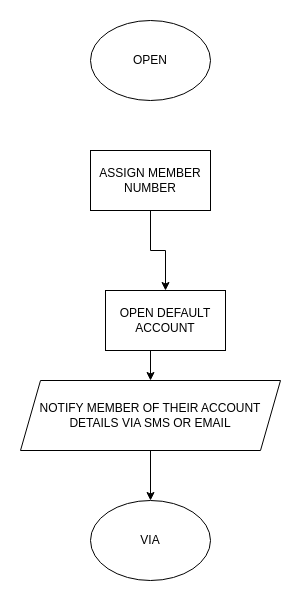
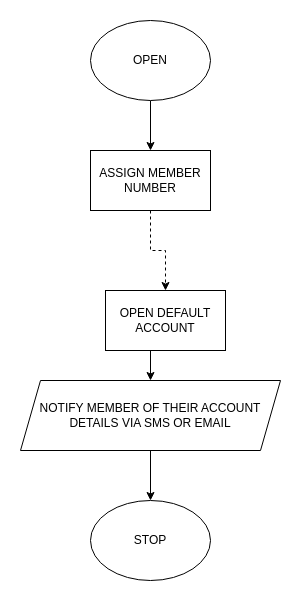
none -> (151, 122)
(155, 251) -> (155, 251)
(151, 541) -> (151, 541)
